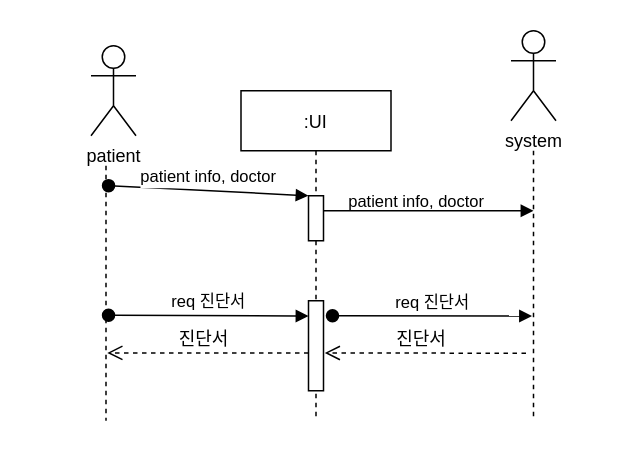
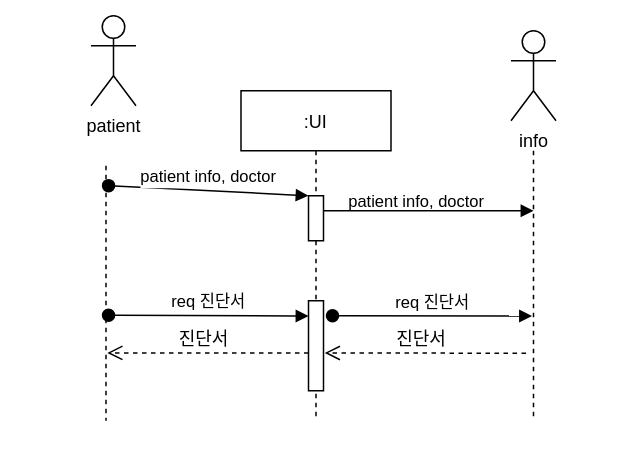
(113, 91) -> (113, 61)
(534, 142) -> (534, 142)
